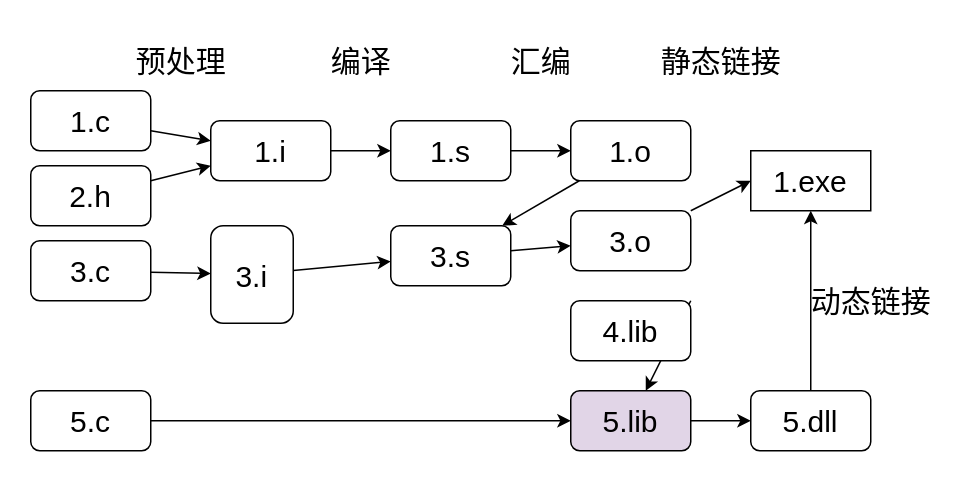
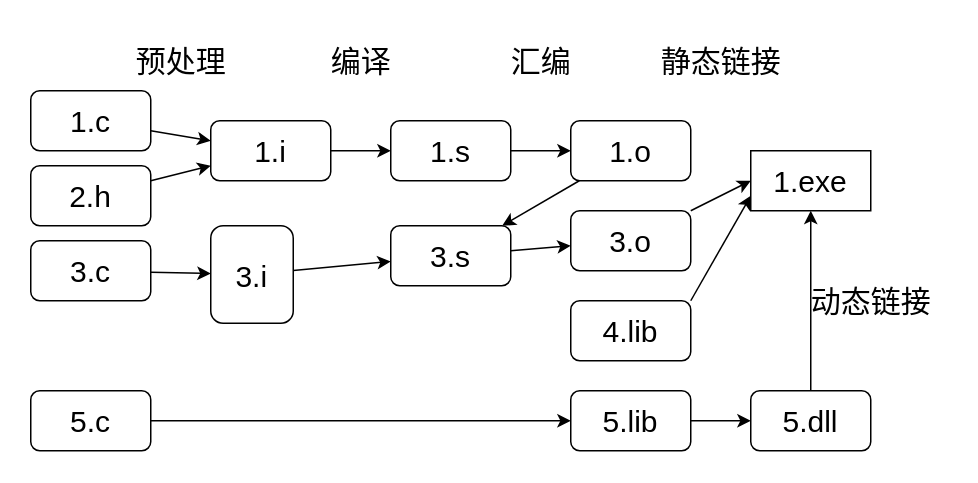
(656, 371) -> (718, 253)
(631, 421) -> (631, 421)
